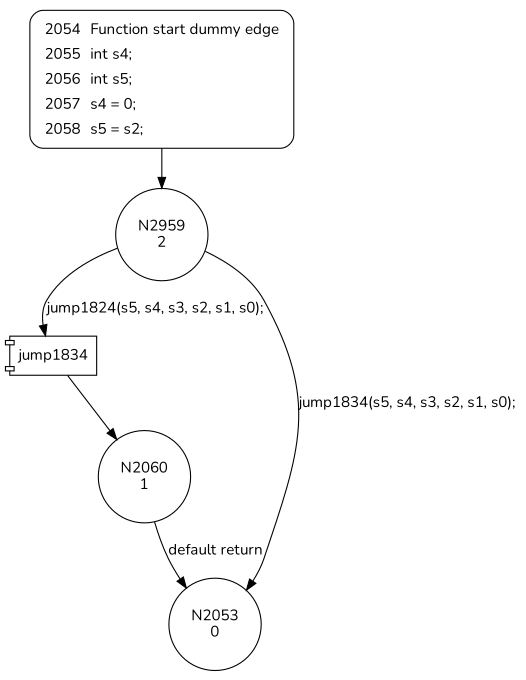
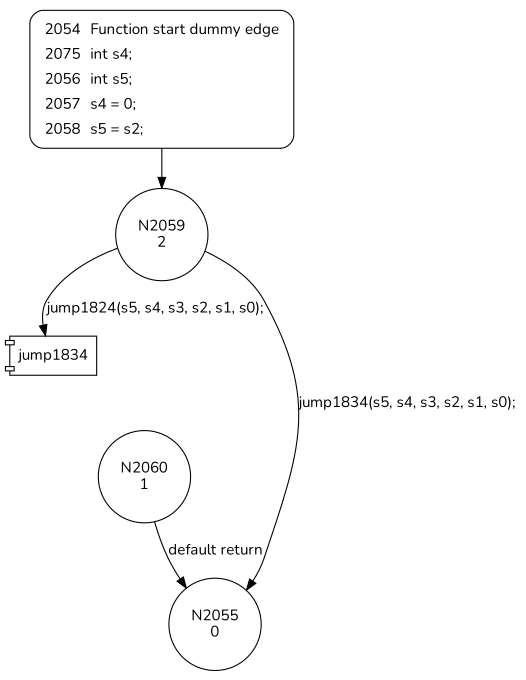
(63, 54) -> (63, 54)
(162, 235) -> (162, 235)
(89, 403) -> none
(215, 624) -> (215, 624)
